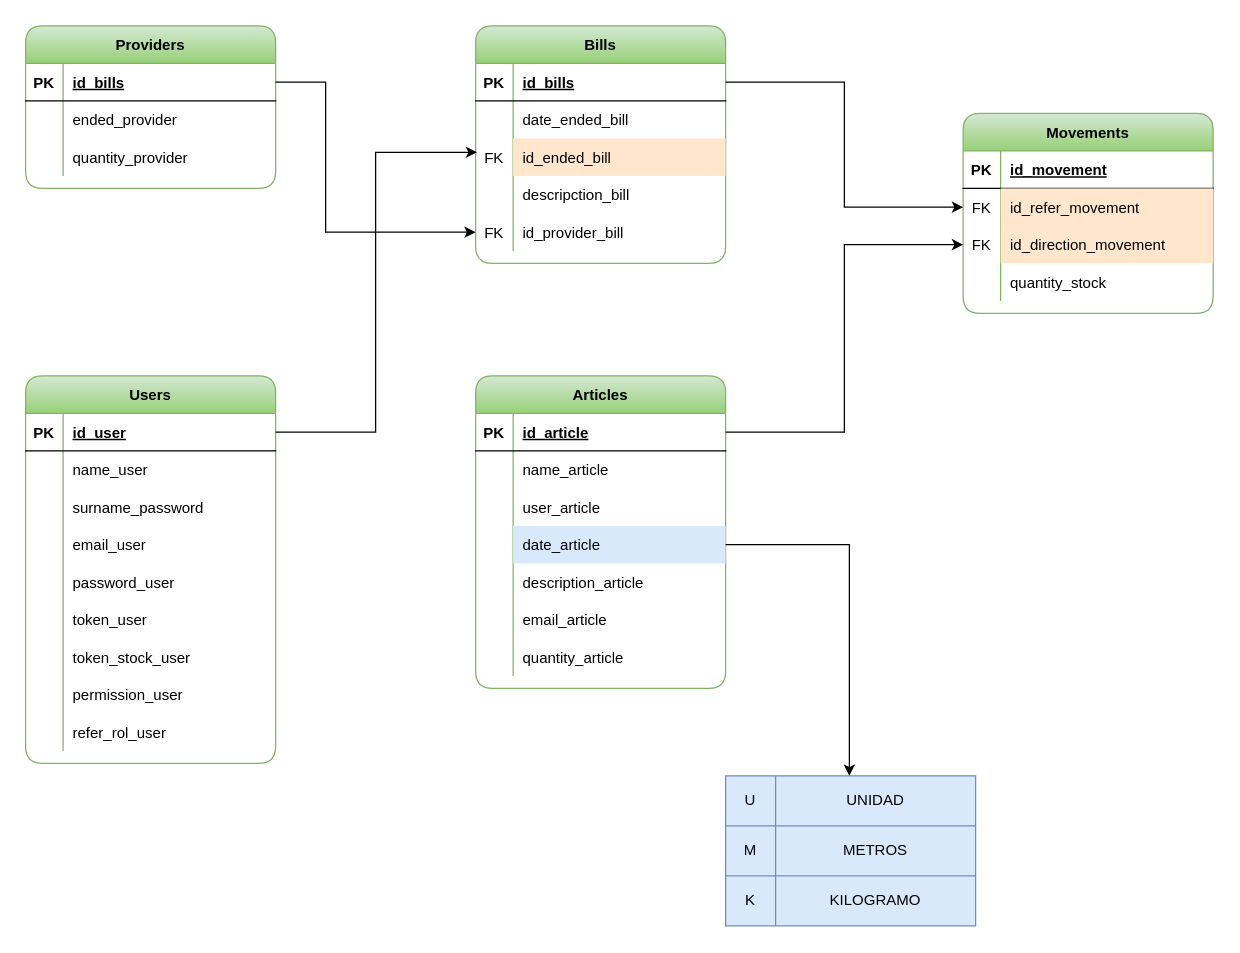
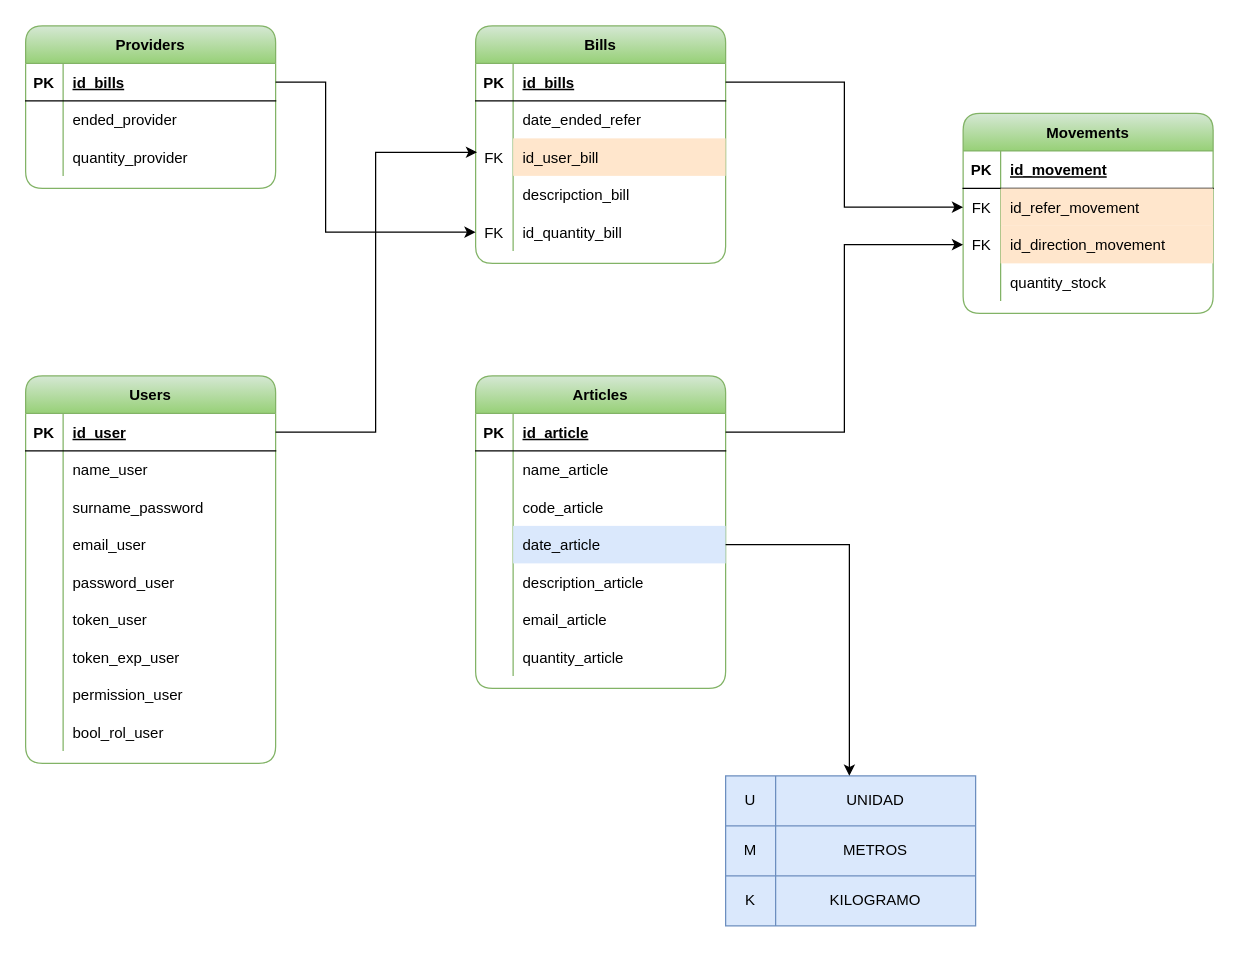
(580, 120) -> (590, 120)
(569, 158) -> (565, 158)
(580, 233) -> (580, 233)
(569, 508) -> (569, 508)
(140, 658) -> (131, 658)
(129, 733) -> (123, 733)
